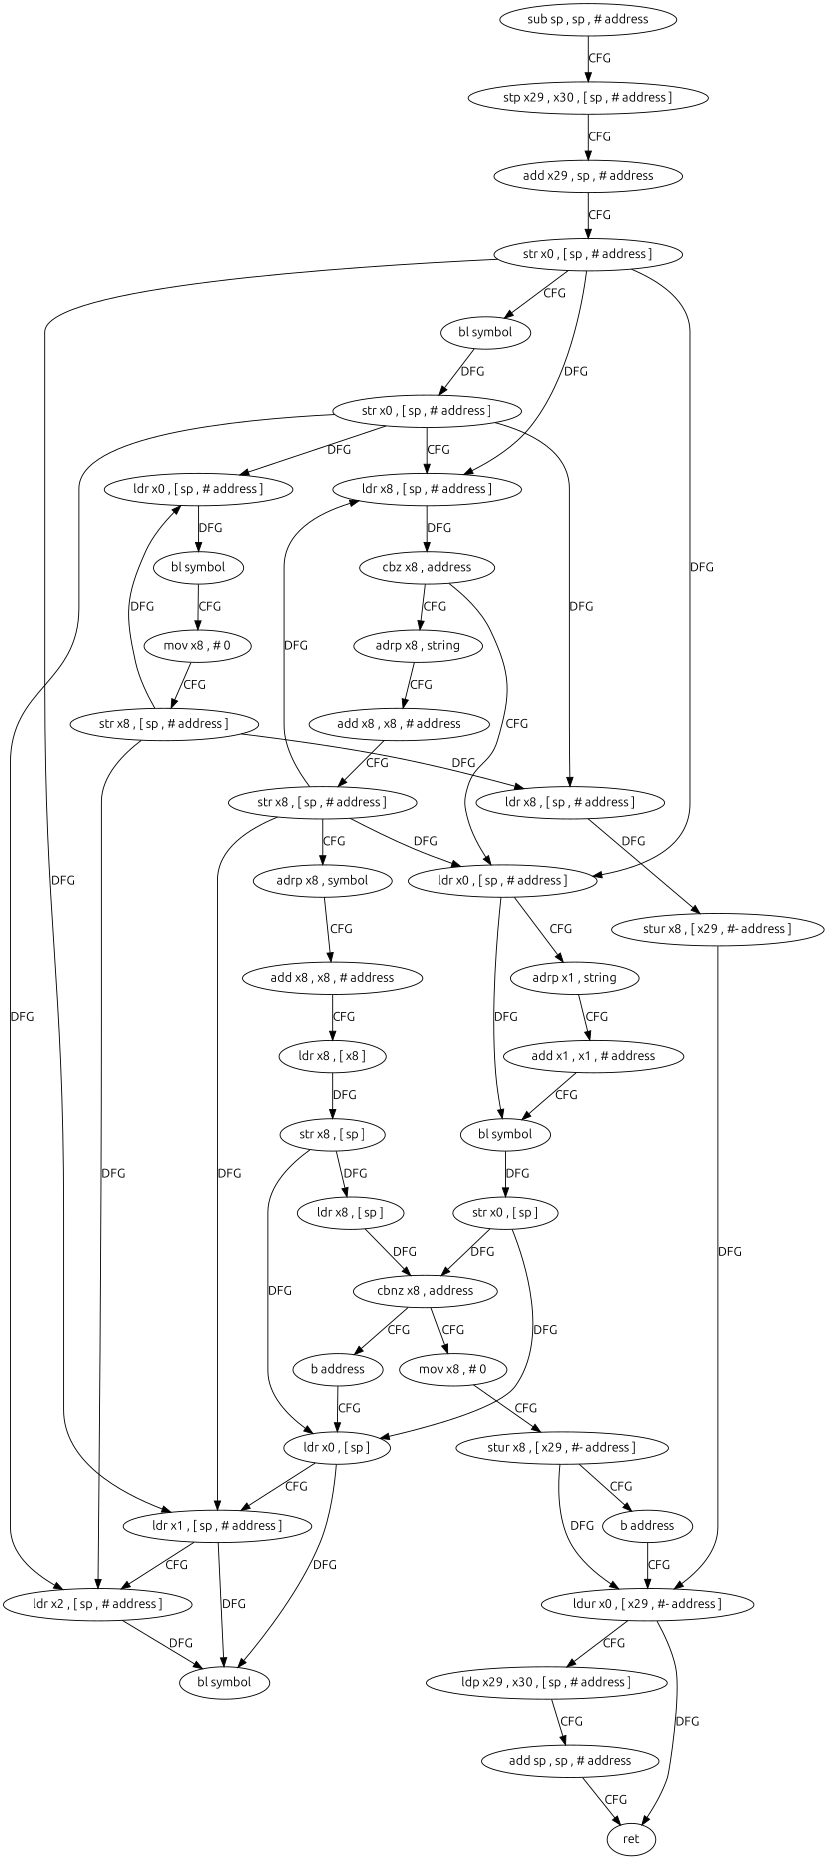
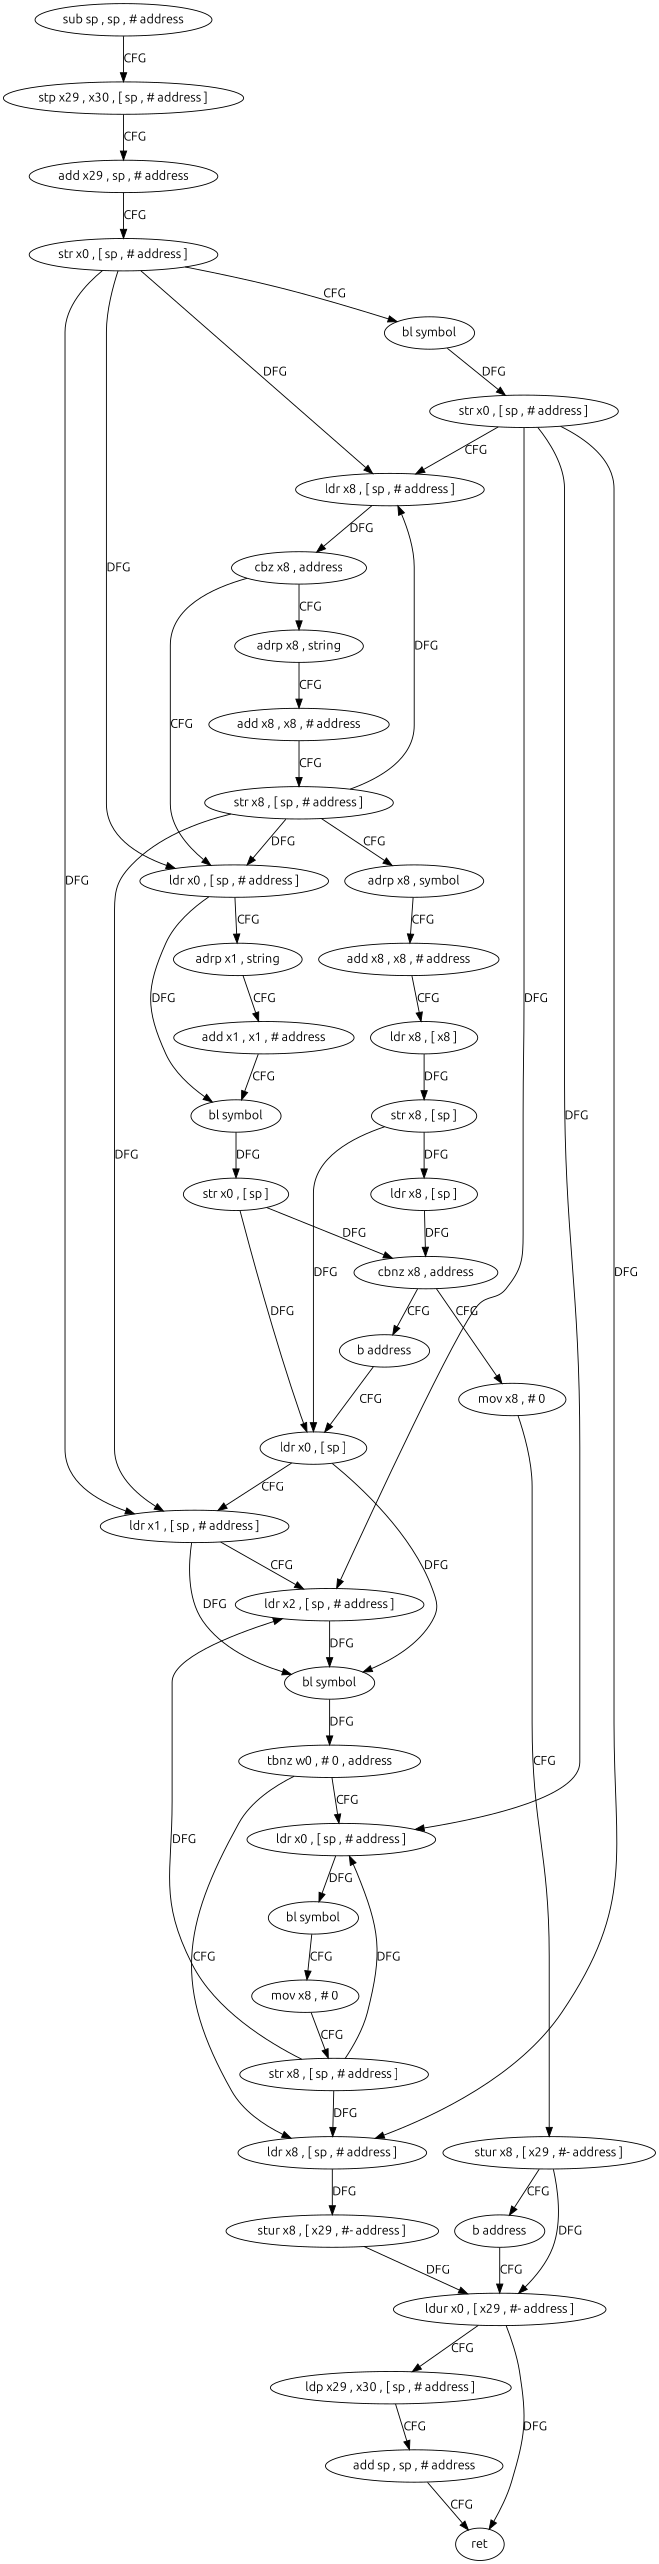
none -> (330, 1761)
